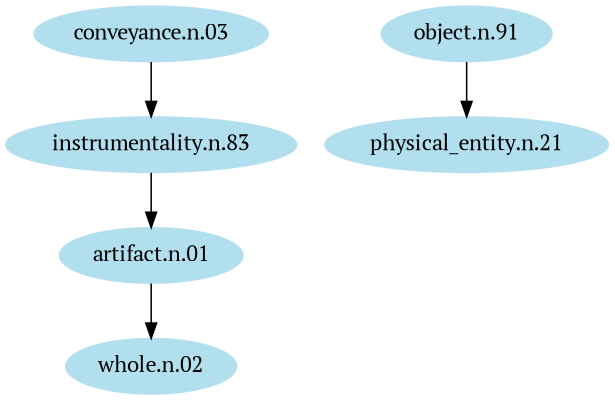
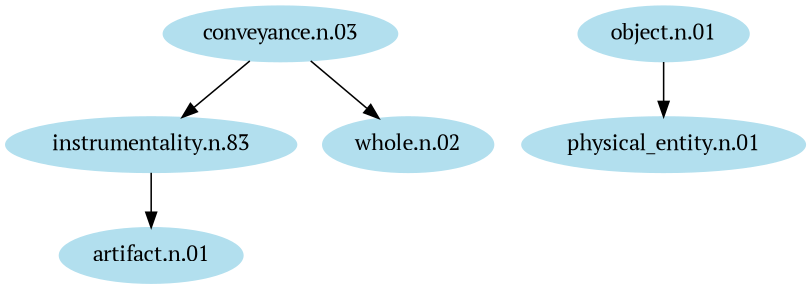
(467, 34) -> (664, 34)
(467, 145) -> (664, 145)
(151, 303) -> (339, 85)
